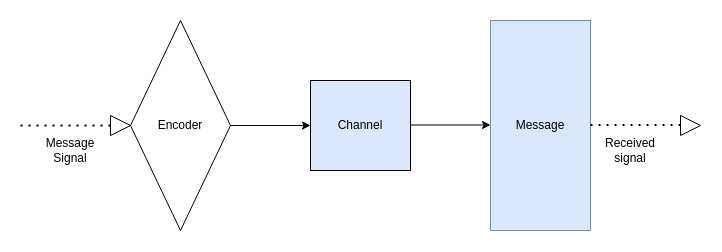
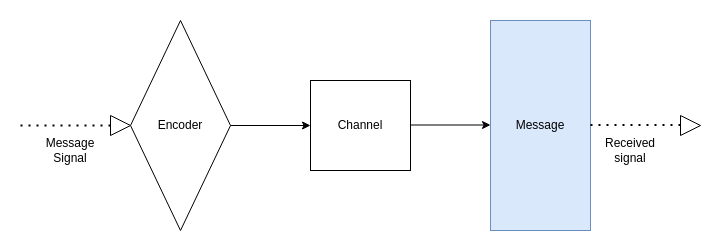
(361, 126) -> (361, 126)
